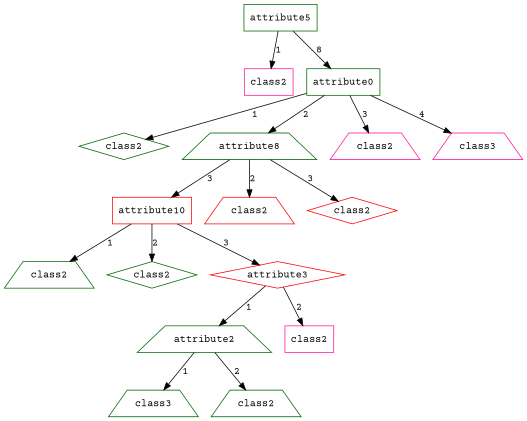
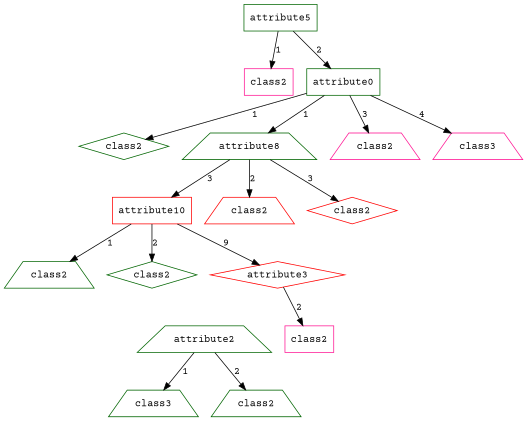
(319, 50) -> (319, 50)
(306, 114) -> (306, 114)
(226, 243) -> (226, 243)
(245, 303) -> none
